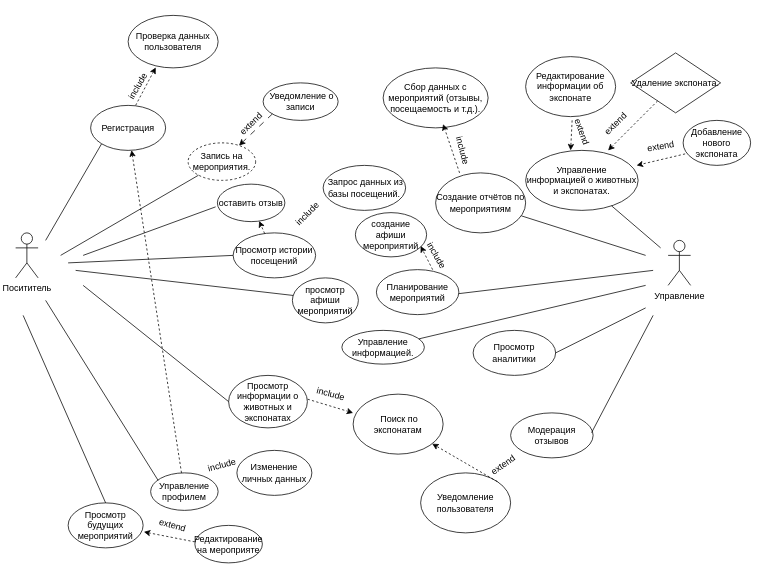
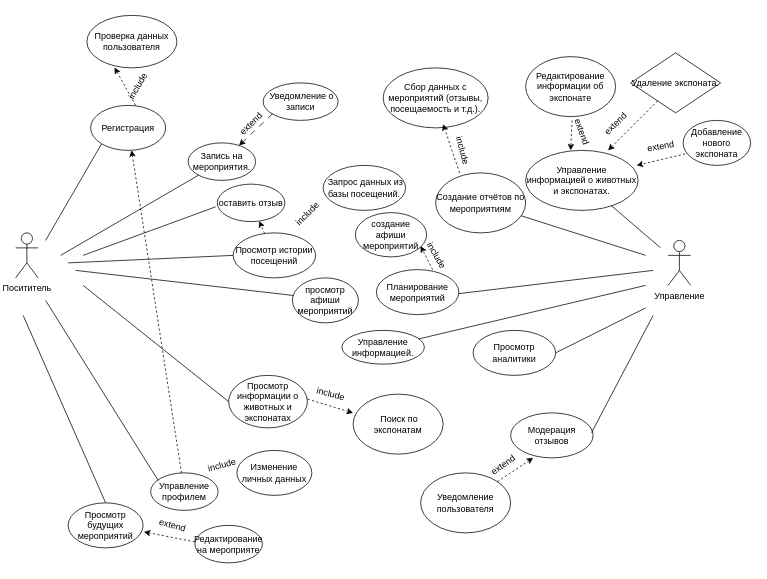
(173, 42) -> (132, 42)
(222, 162) -> (222, 162)
(463, 462) -> (515, 470)
